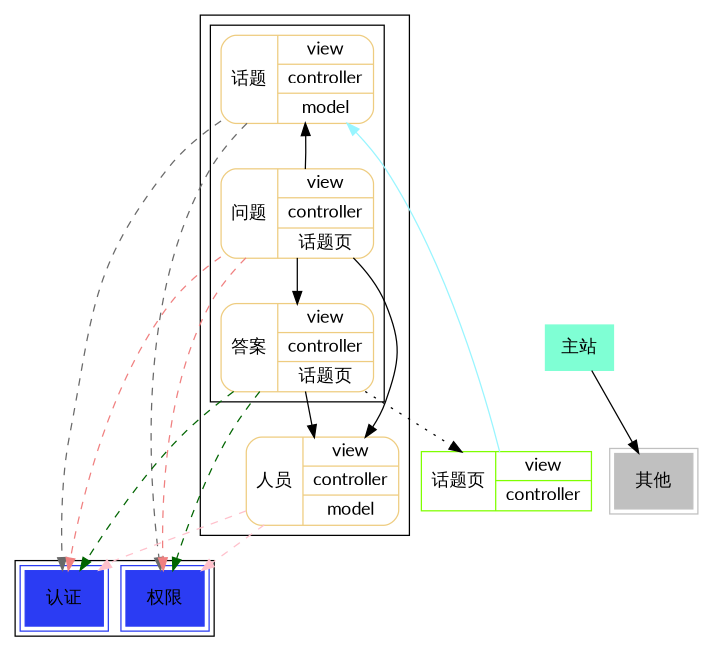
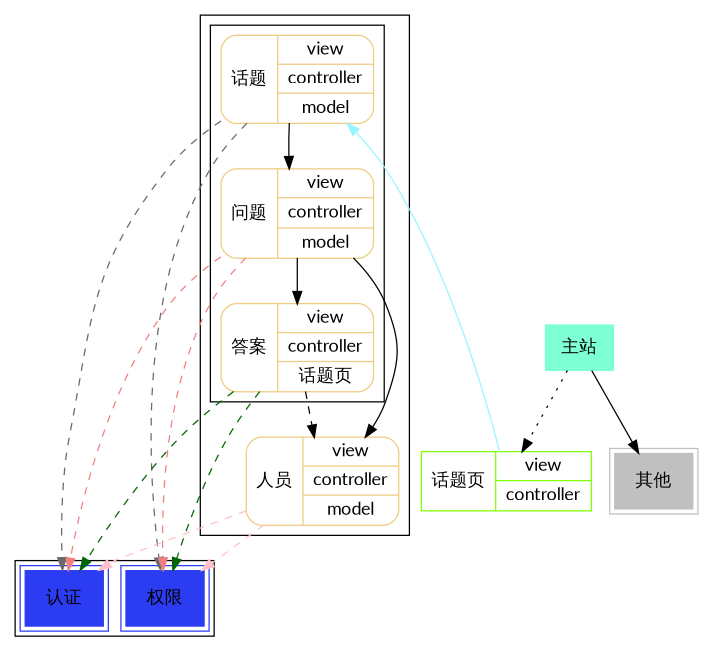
(306, 152) -> (289, 140)
(326, 242) -> (326, 242)
(309, 410) -> (309, 410)
(402, 414) -> (548, 406)
